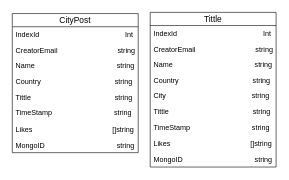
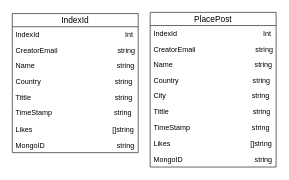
(213, 19) -> (213, 19)
(75, 21) -> (75, 21)
